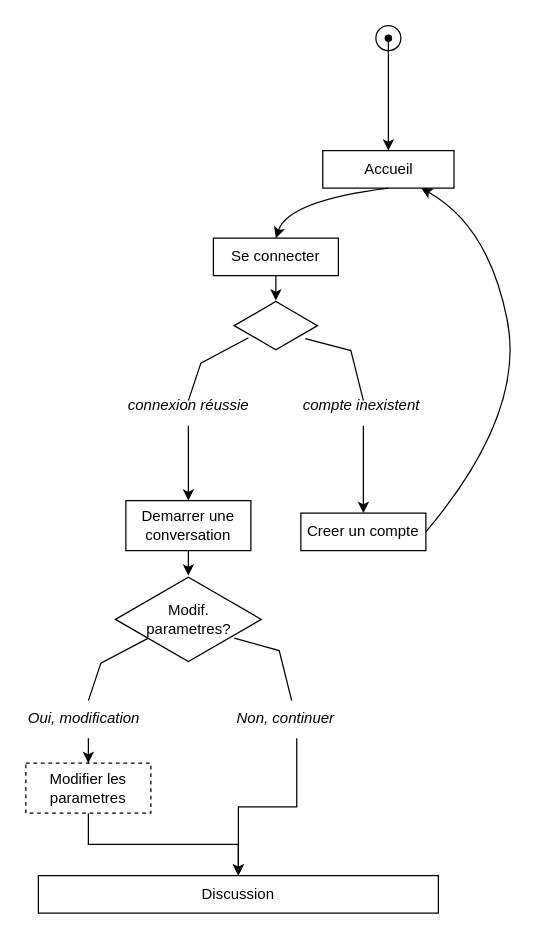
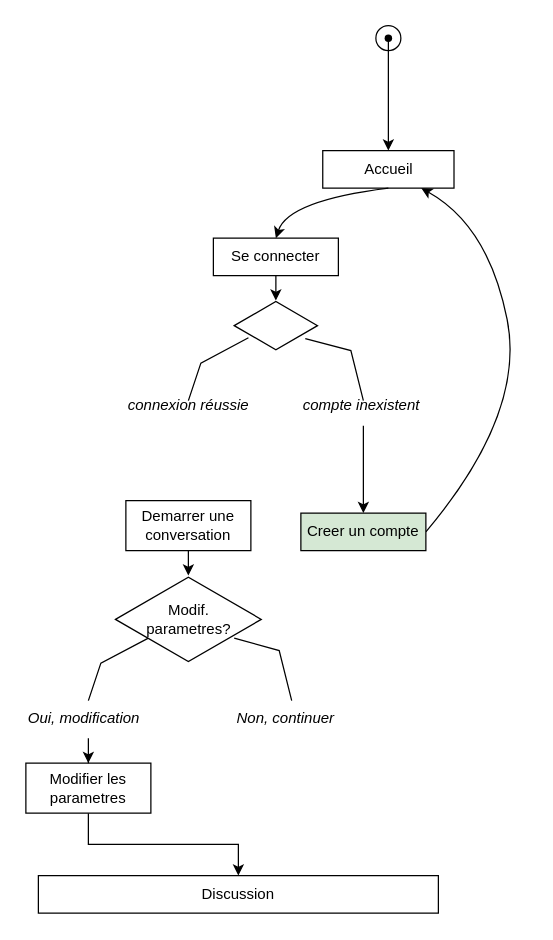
(188, 459) -> none
(363, 532) -> (363, 532)
(88, 788) -> (88, 788)
(284, 807) -> none
